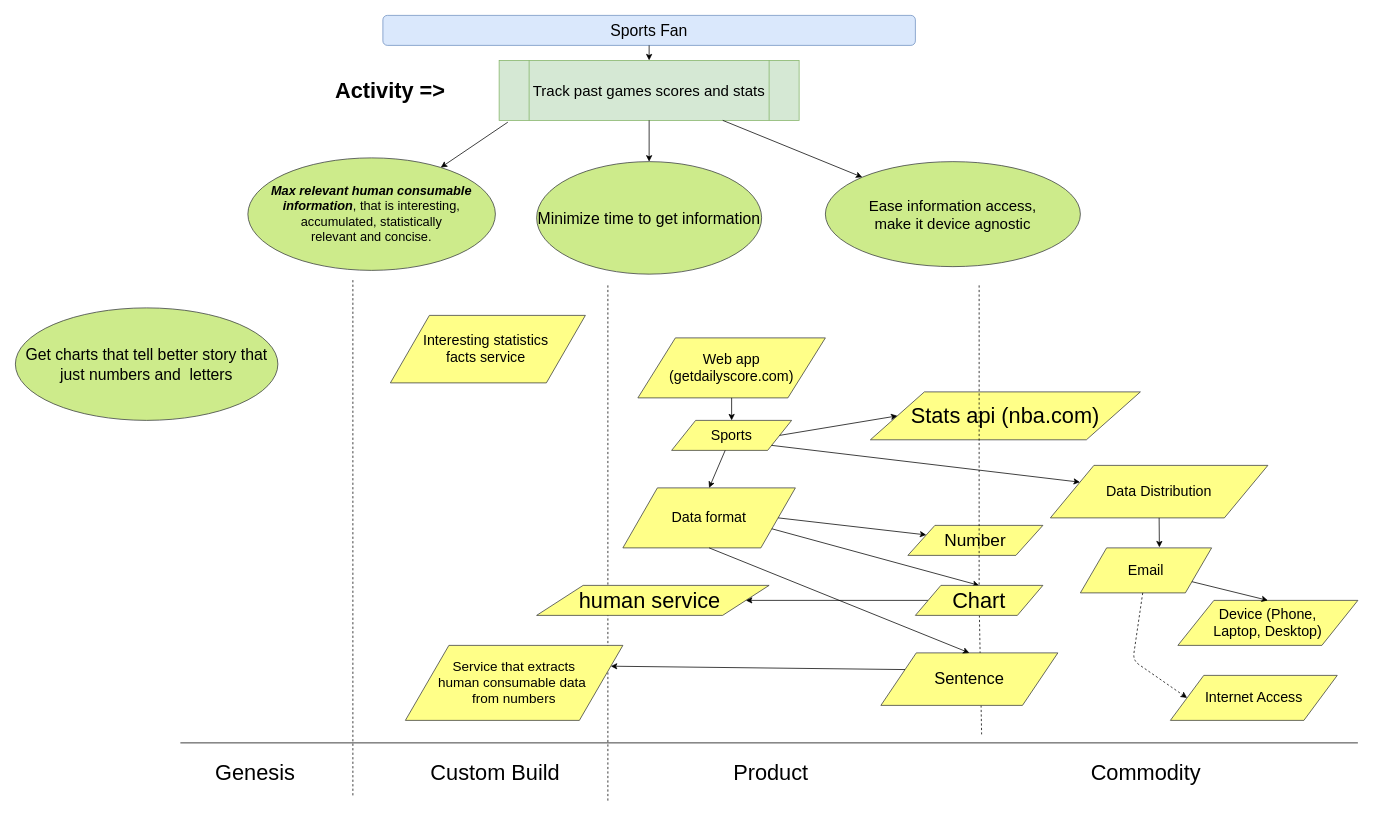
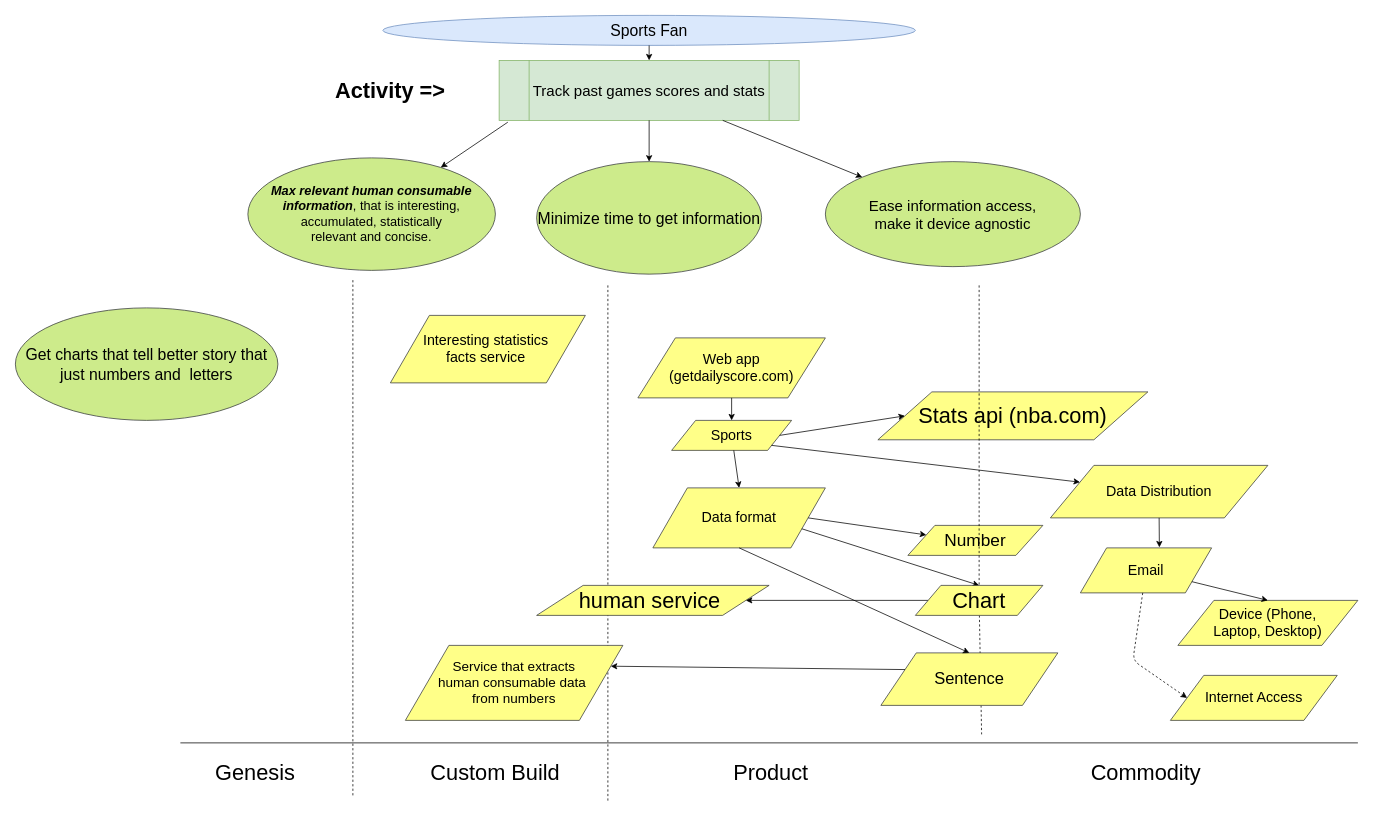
(649, 30) -> (649, 30)
(1005, 416) -> (1013, 416)
(709, 518) -> (739, 518)
